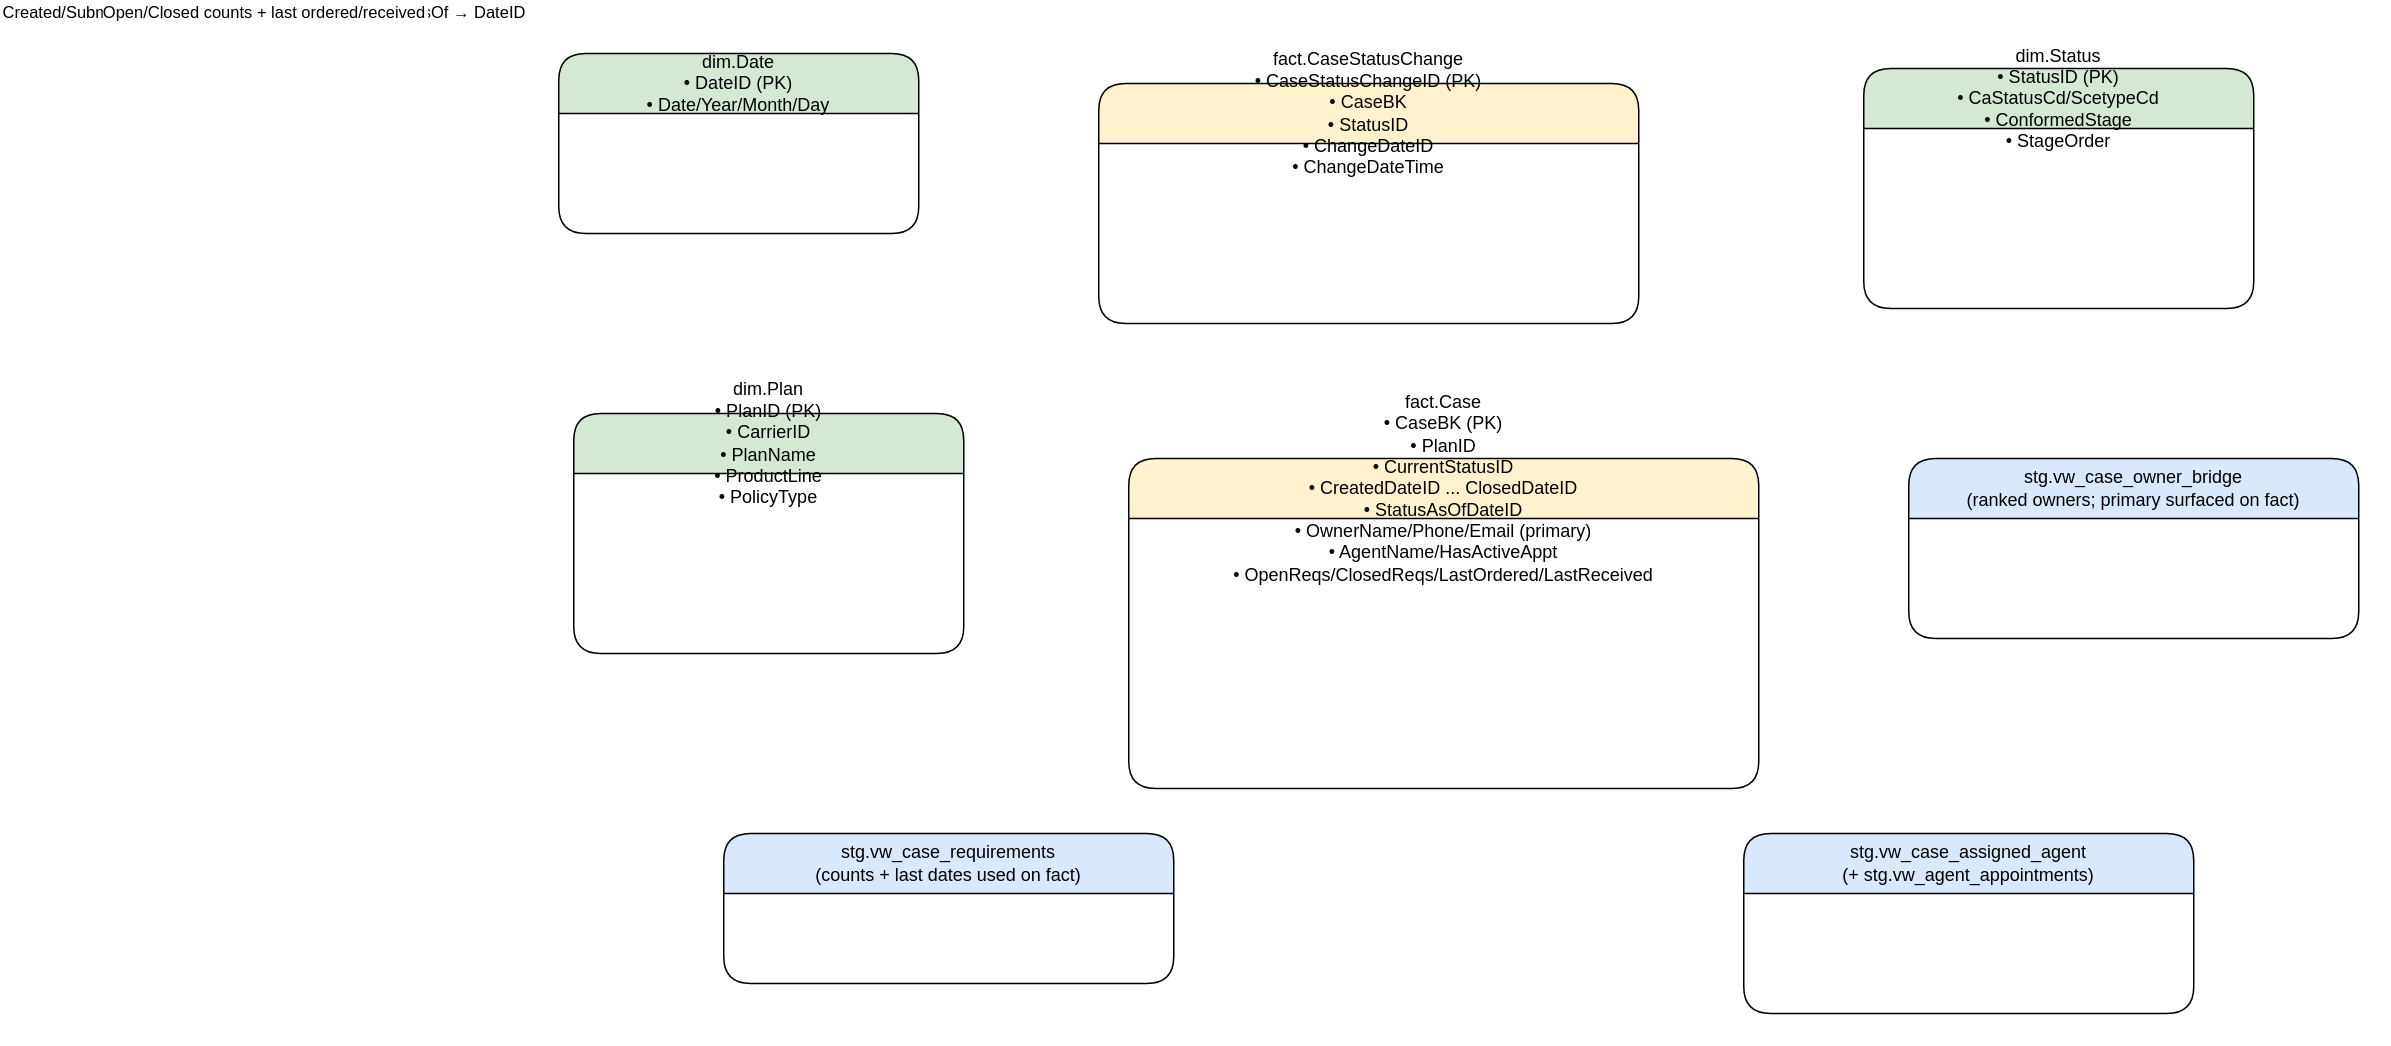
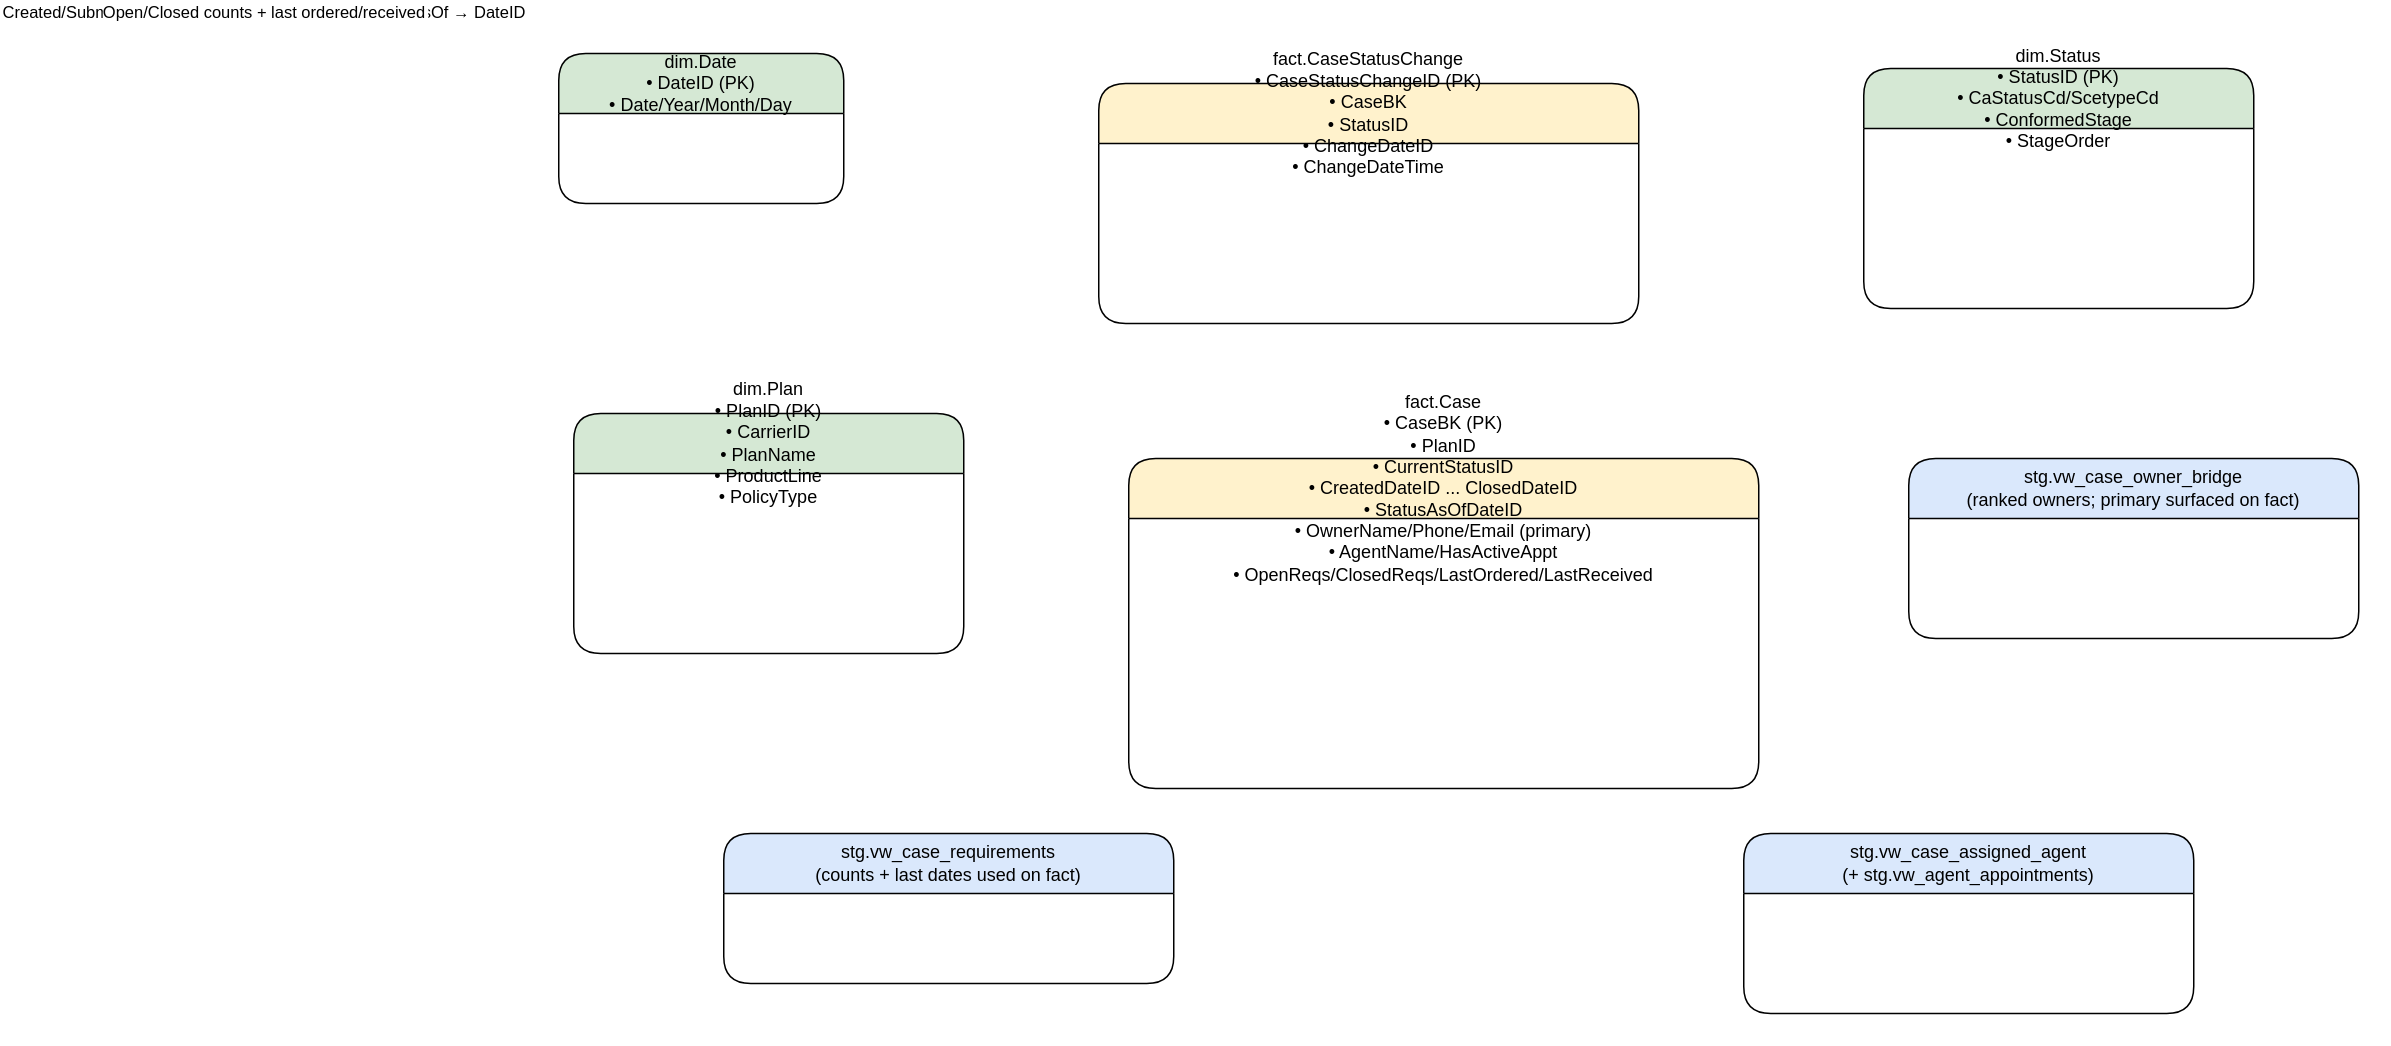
(739, 143) -> (701, 128)
